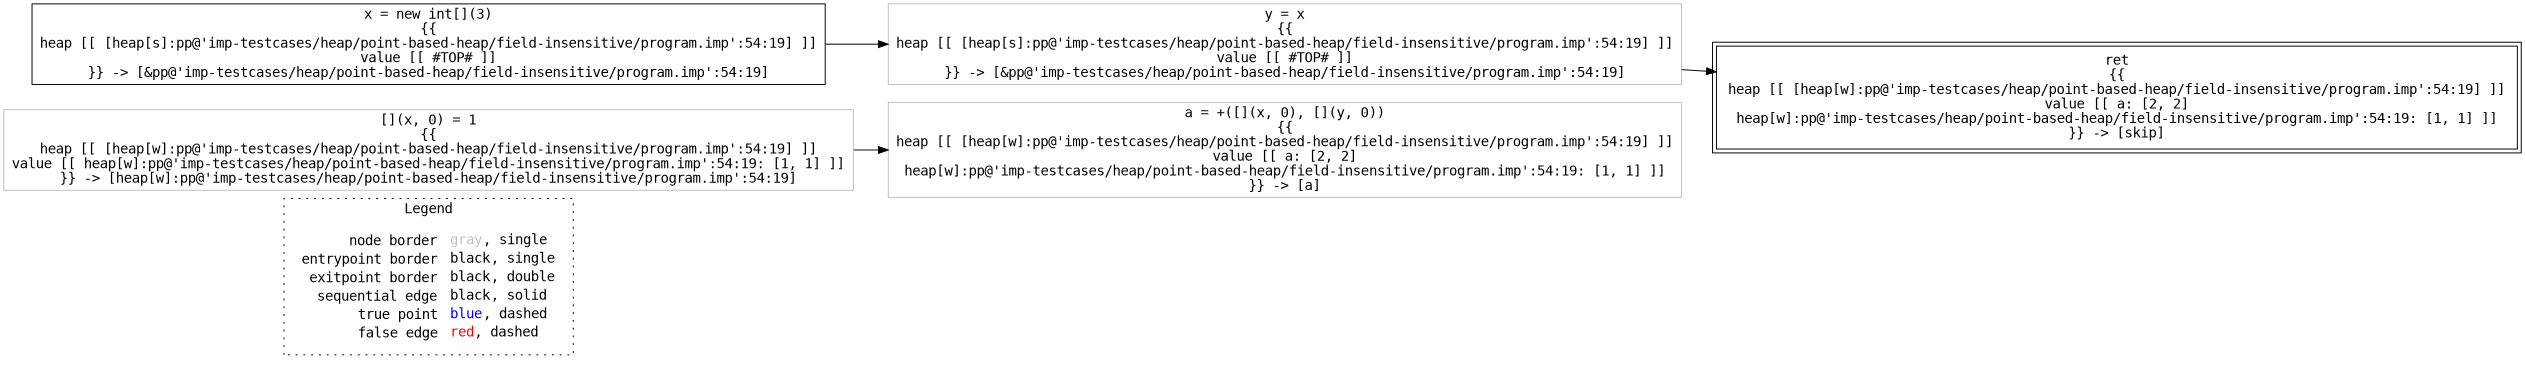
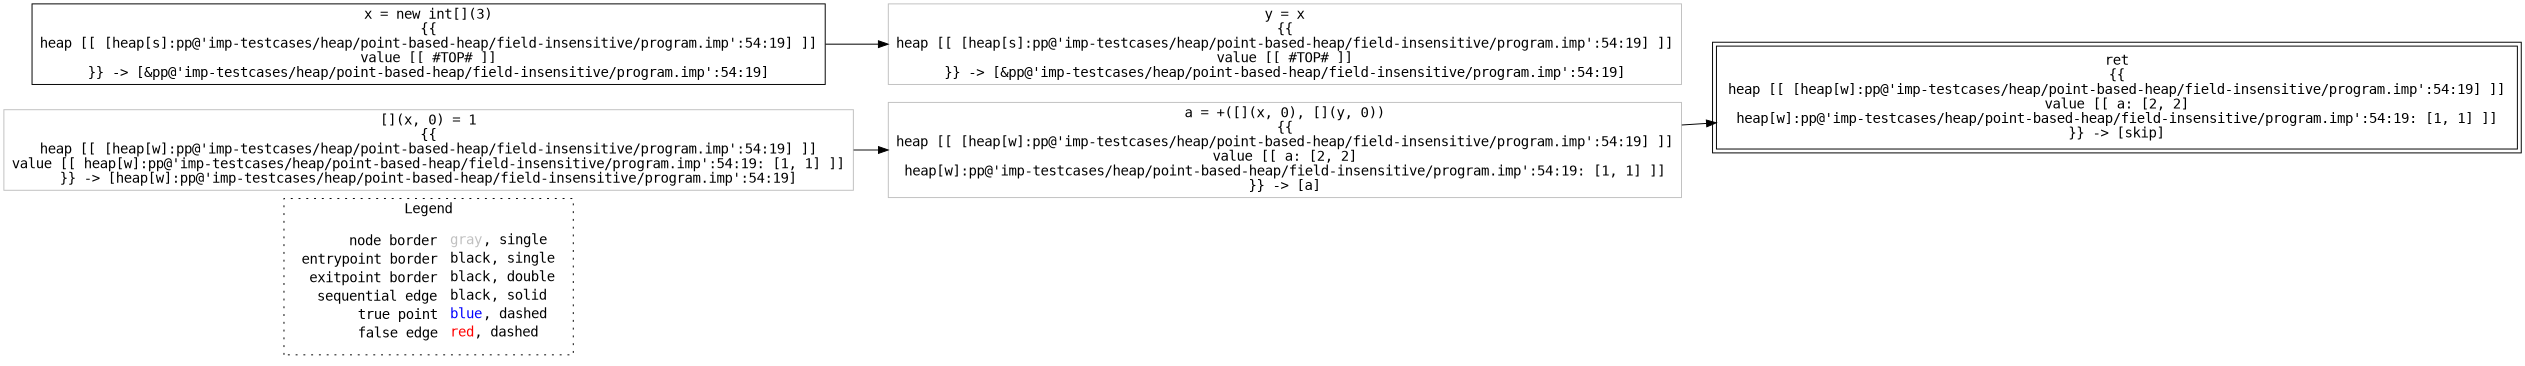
(1694, 70) -> (1694, 124)
